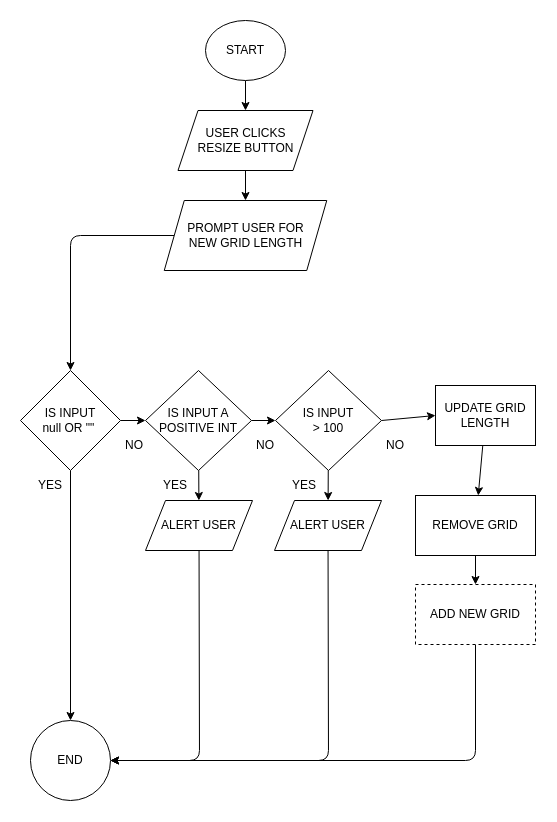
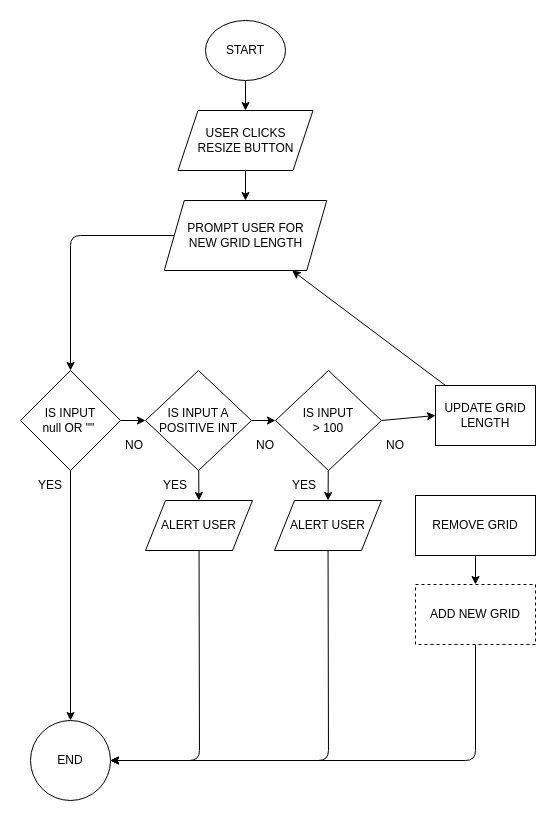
(481, 467) -> (372, 330)
